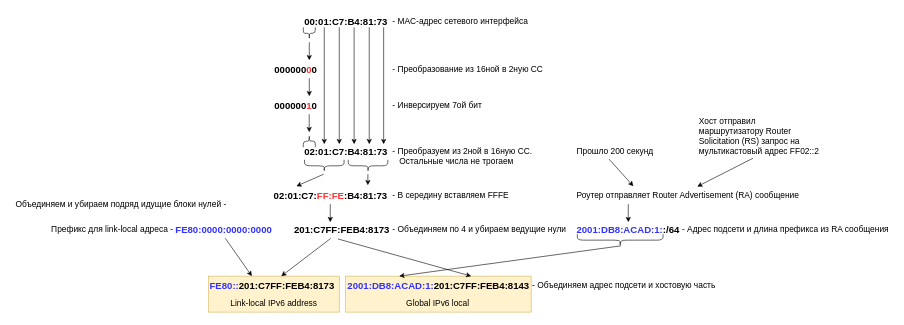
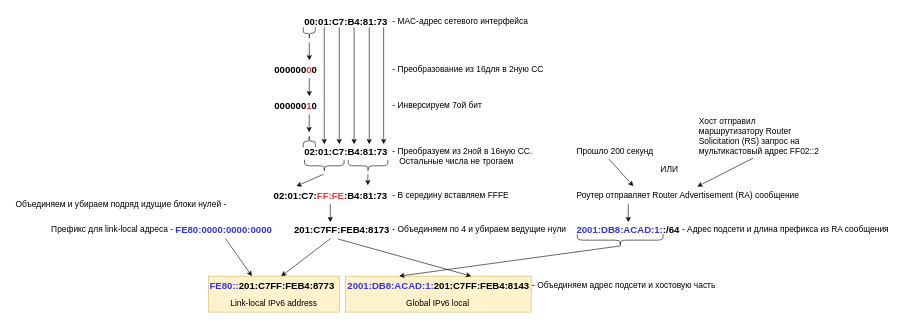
(468, 69) -> (468, 69)
none -> (701, 170)
(261, 286) -> (261, 286)
